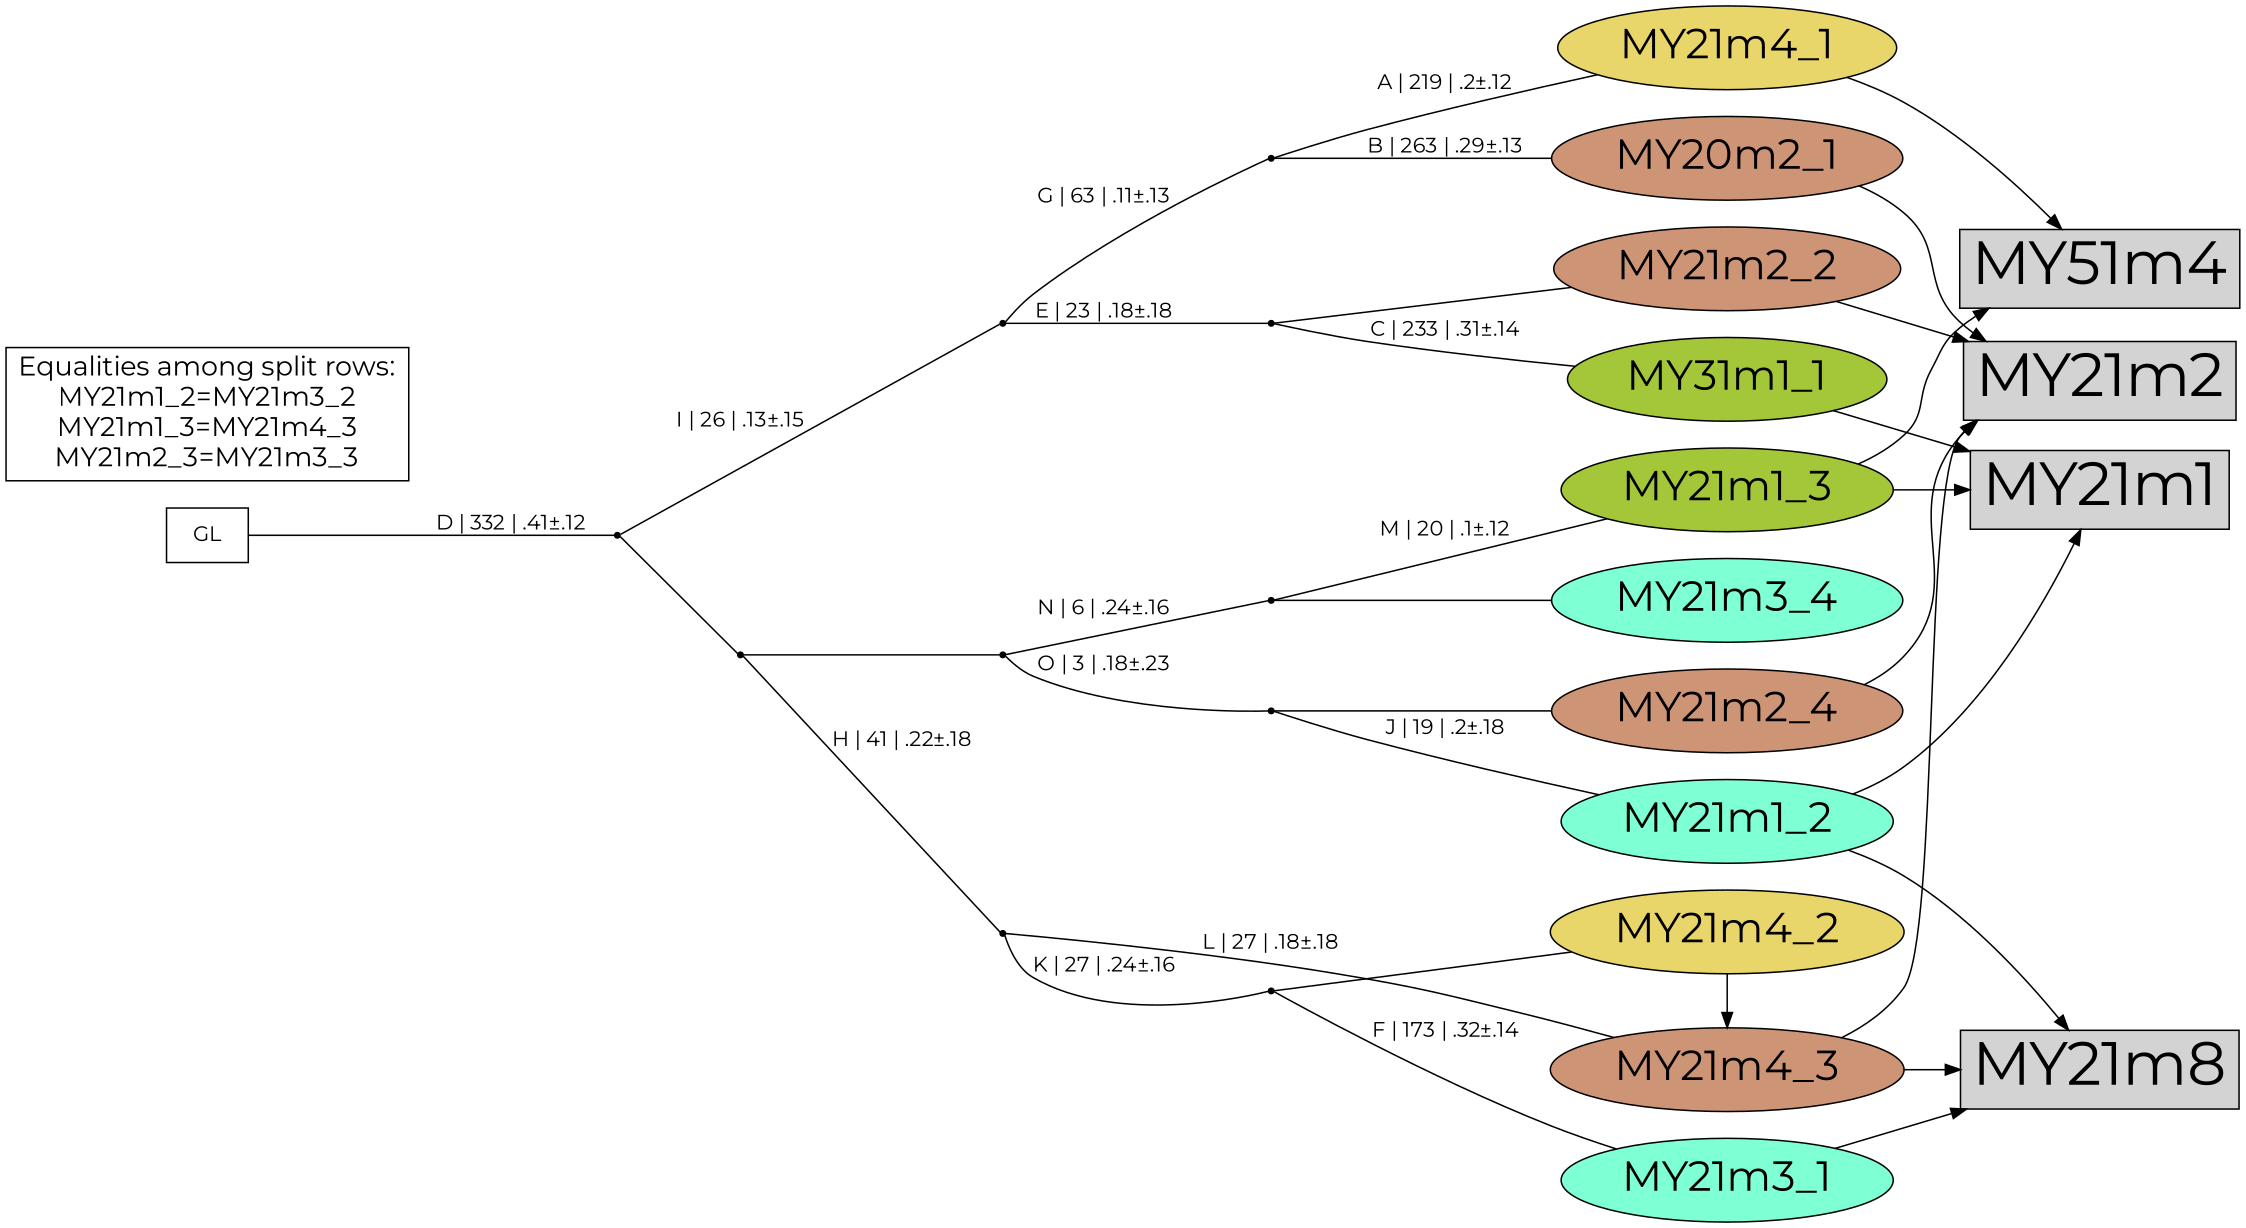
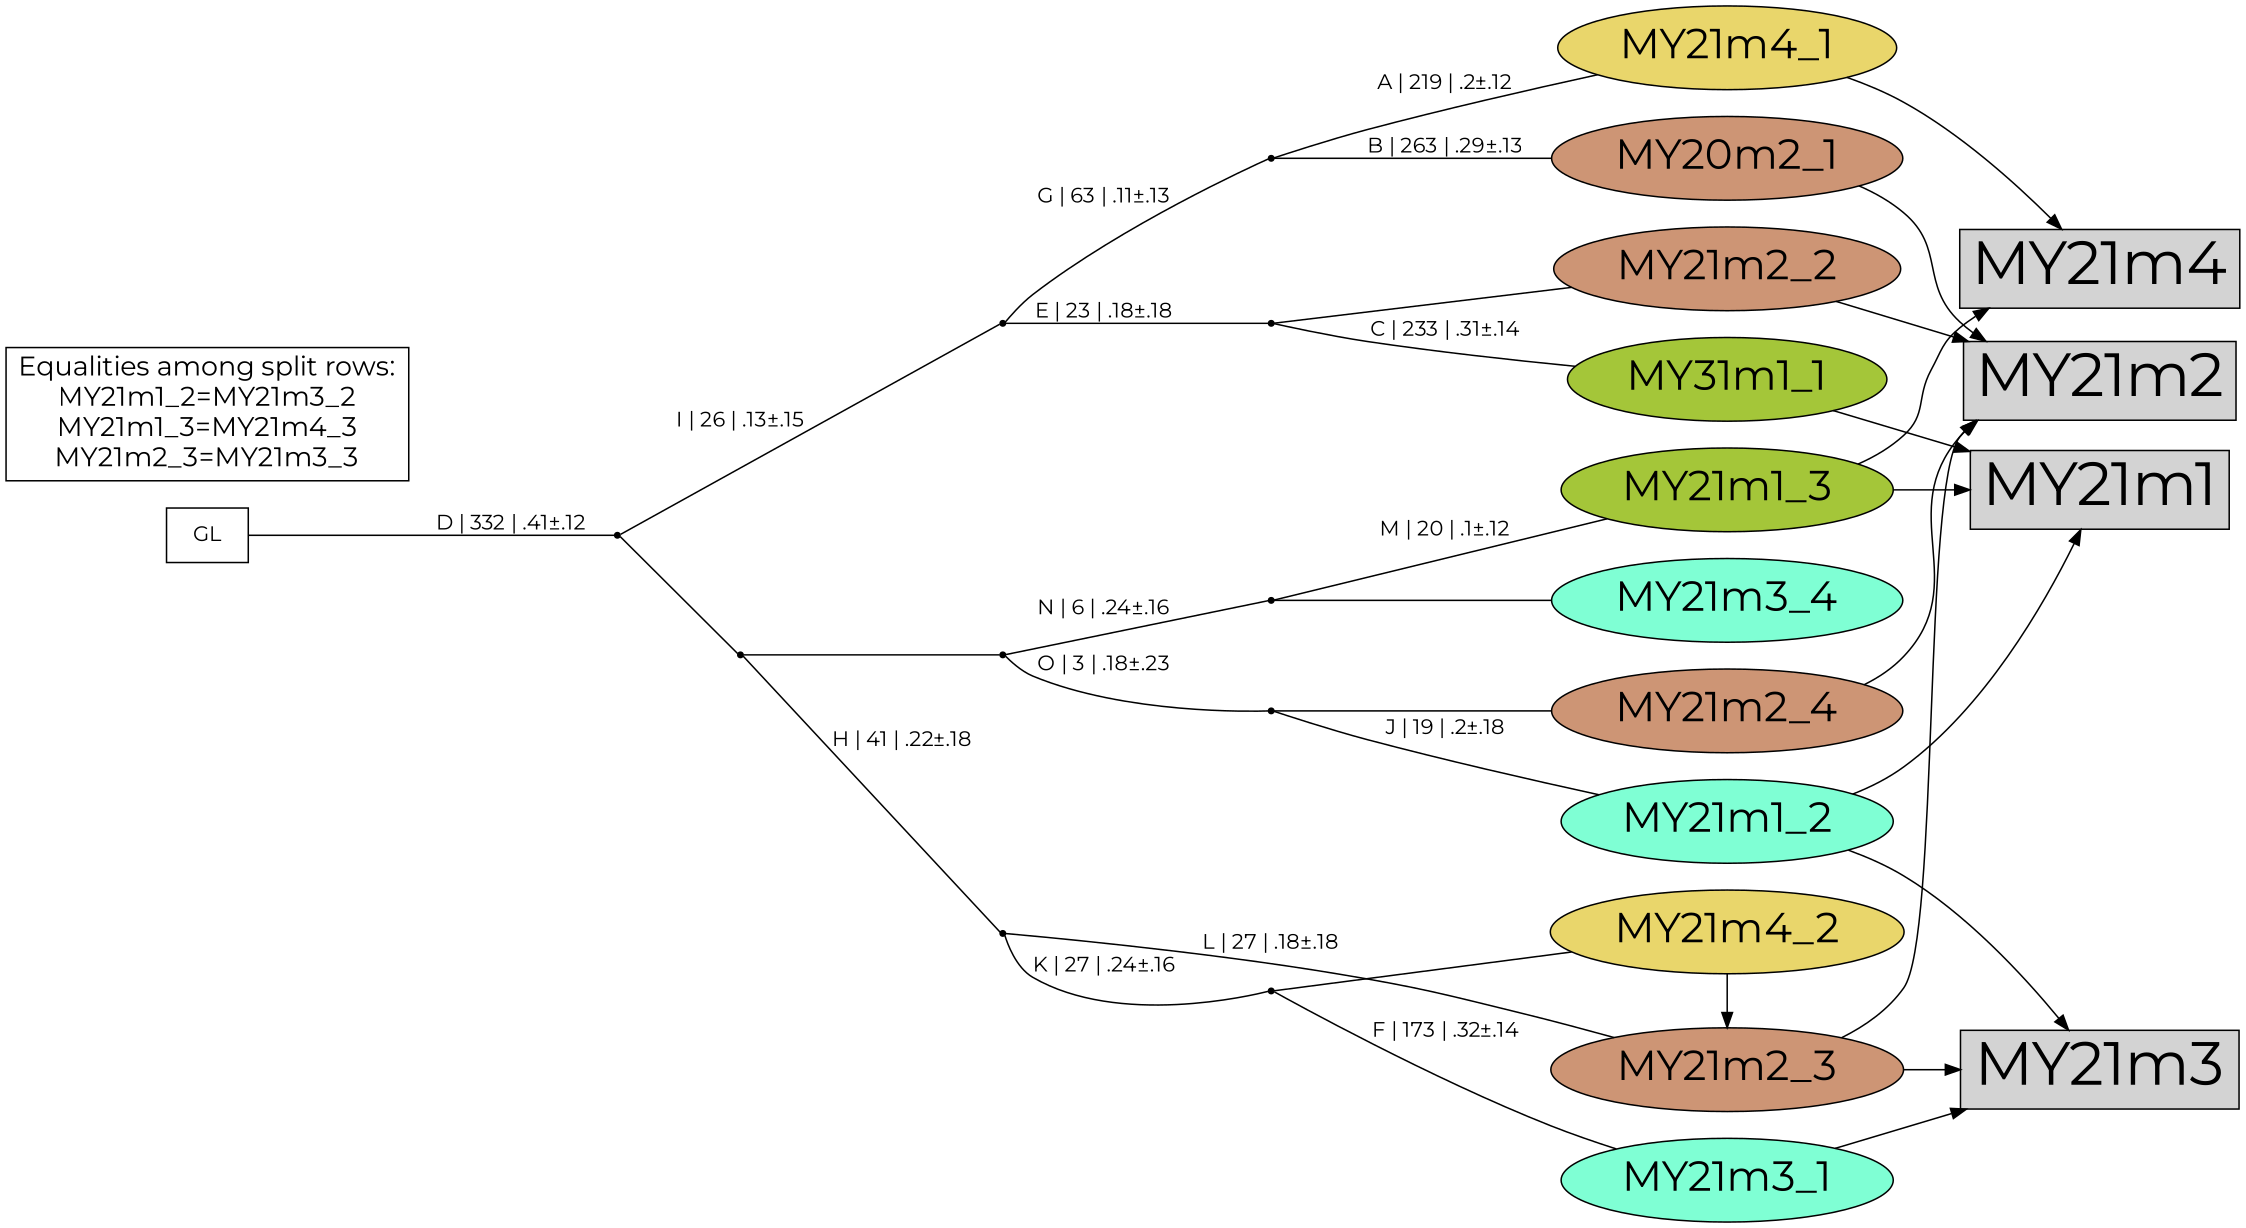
(2100, 269) -> (2100, 269)
(1727, 1070) -> (1727, 1070)
(2100, 1070) -> (2100, 1070)
